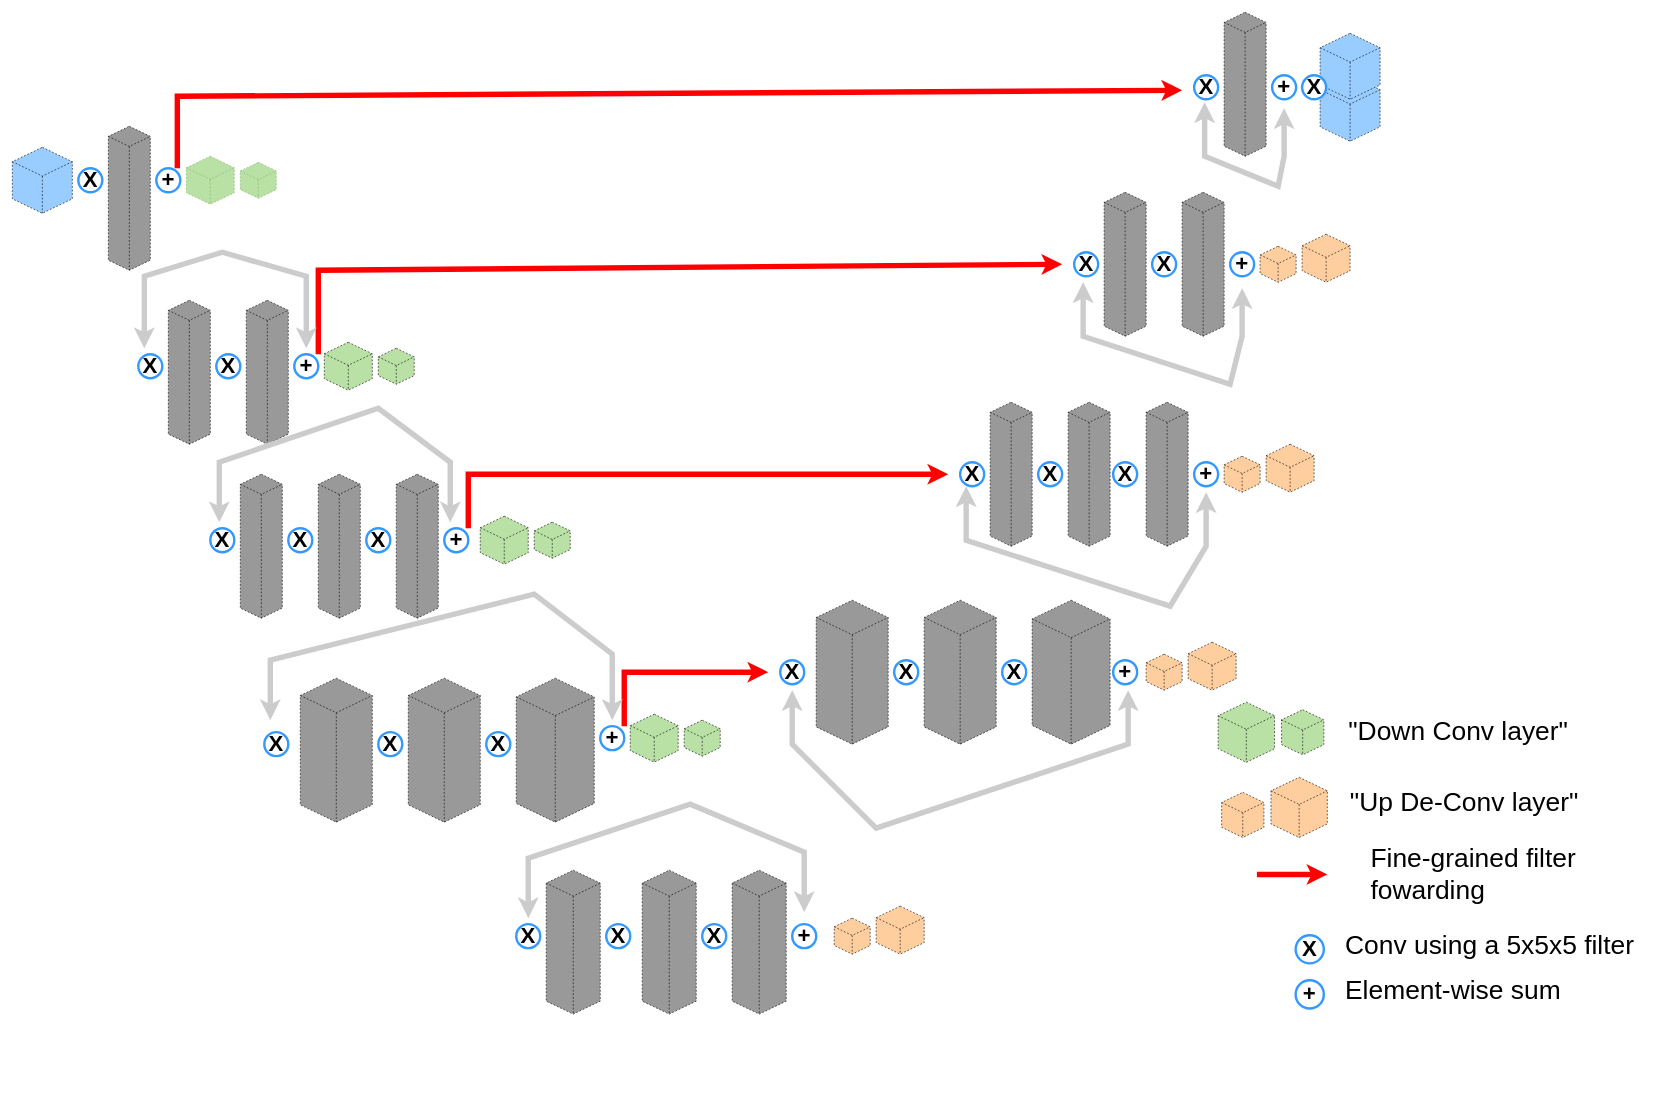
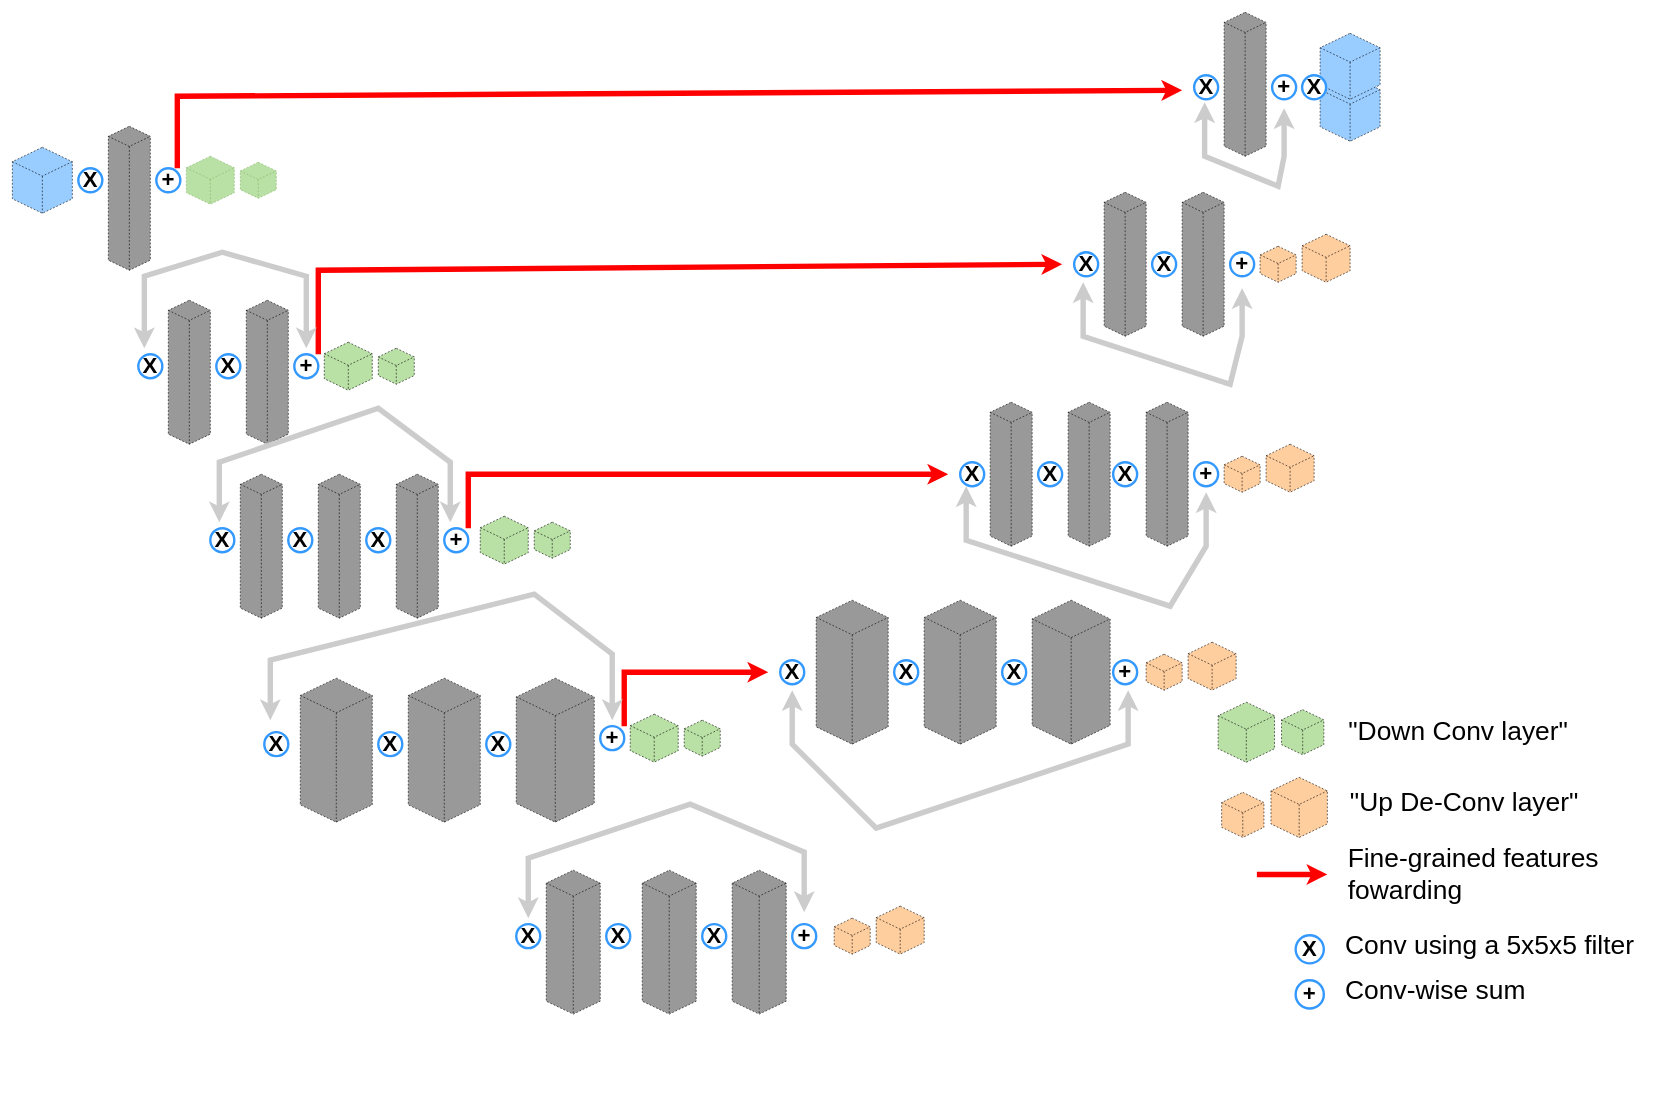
(1474, 874) -> (1474, 874)
(1453, 991) -> (1435, 991)
